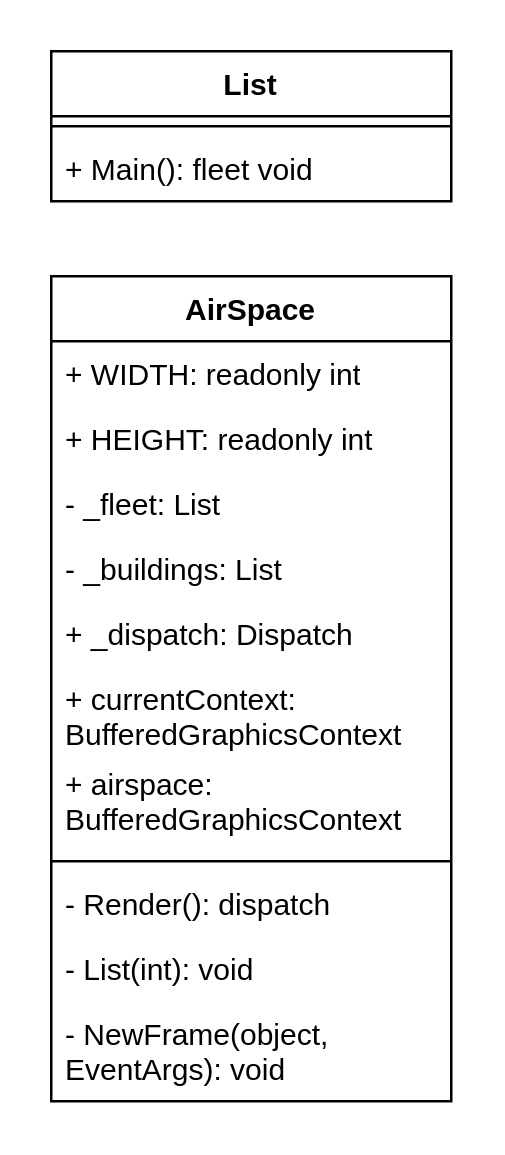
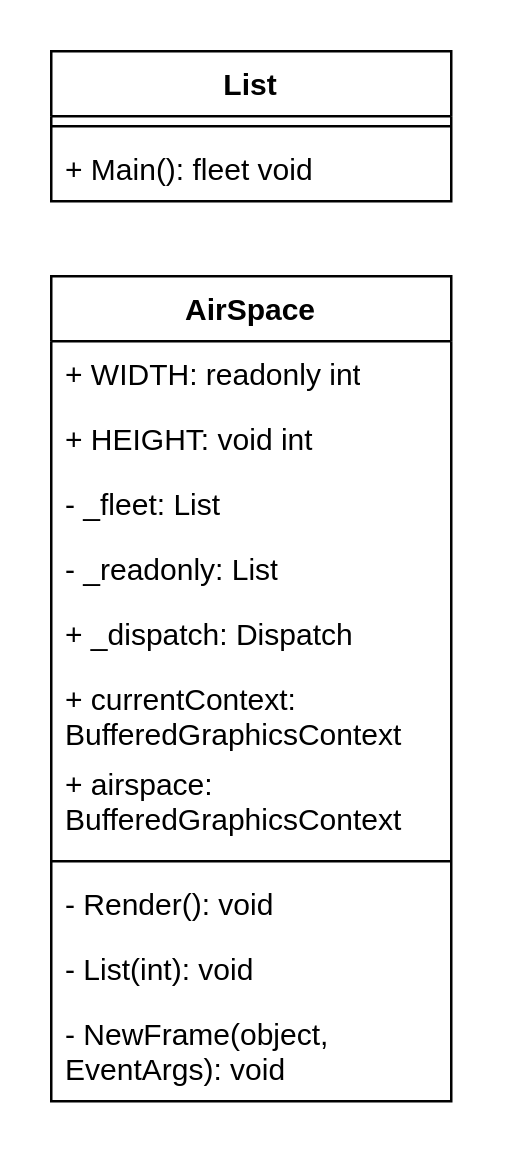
(228, 442) -> (194, 442)
(190, 572) -> (190, 572)
(219, 907) -> (185, 907)
